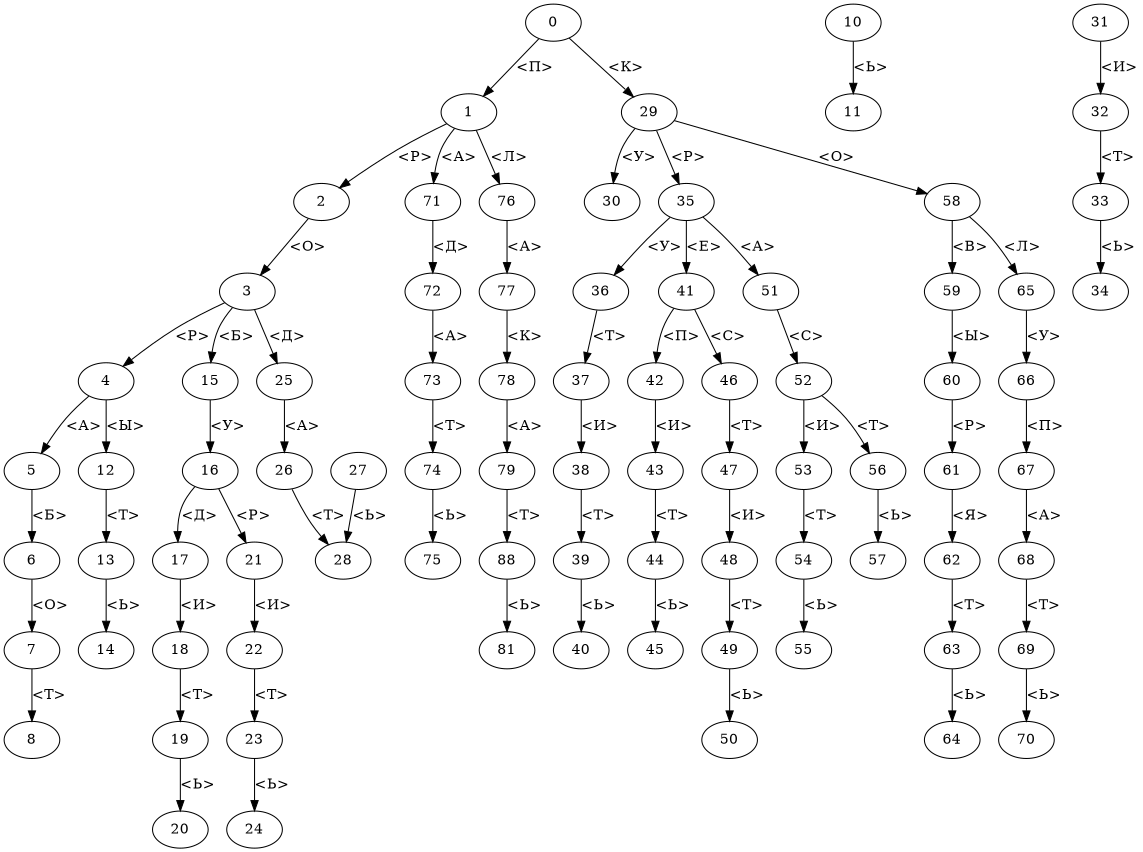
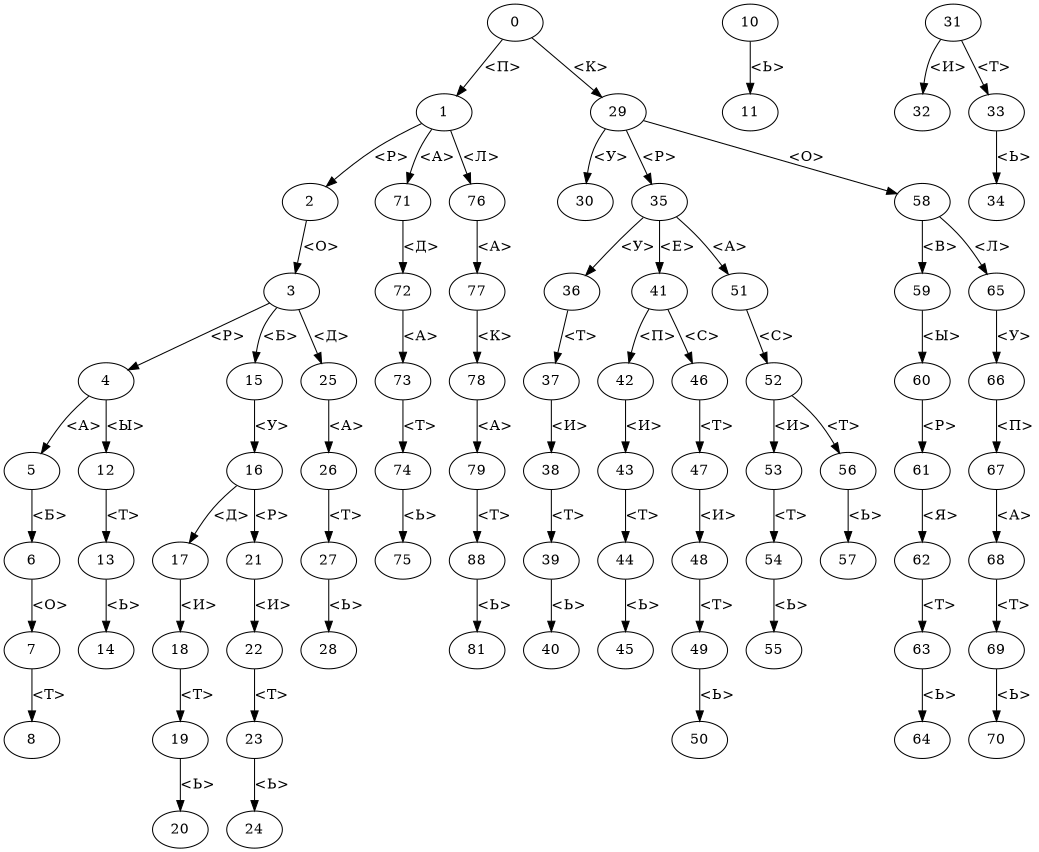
(1101, 152) -> (973, 63)
(305, 514) -> (329, 511)
